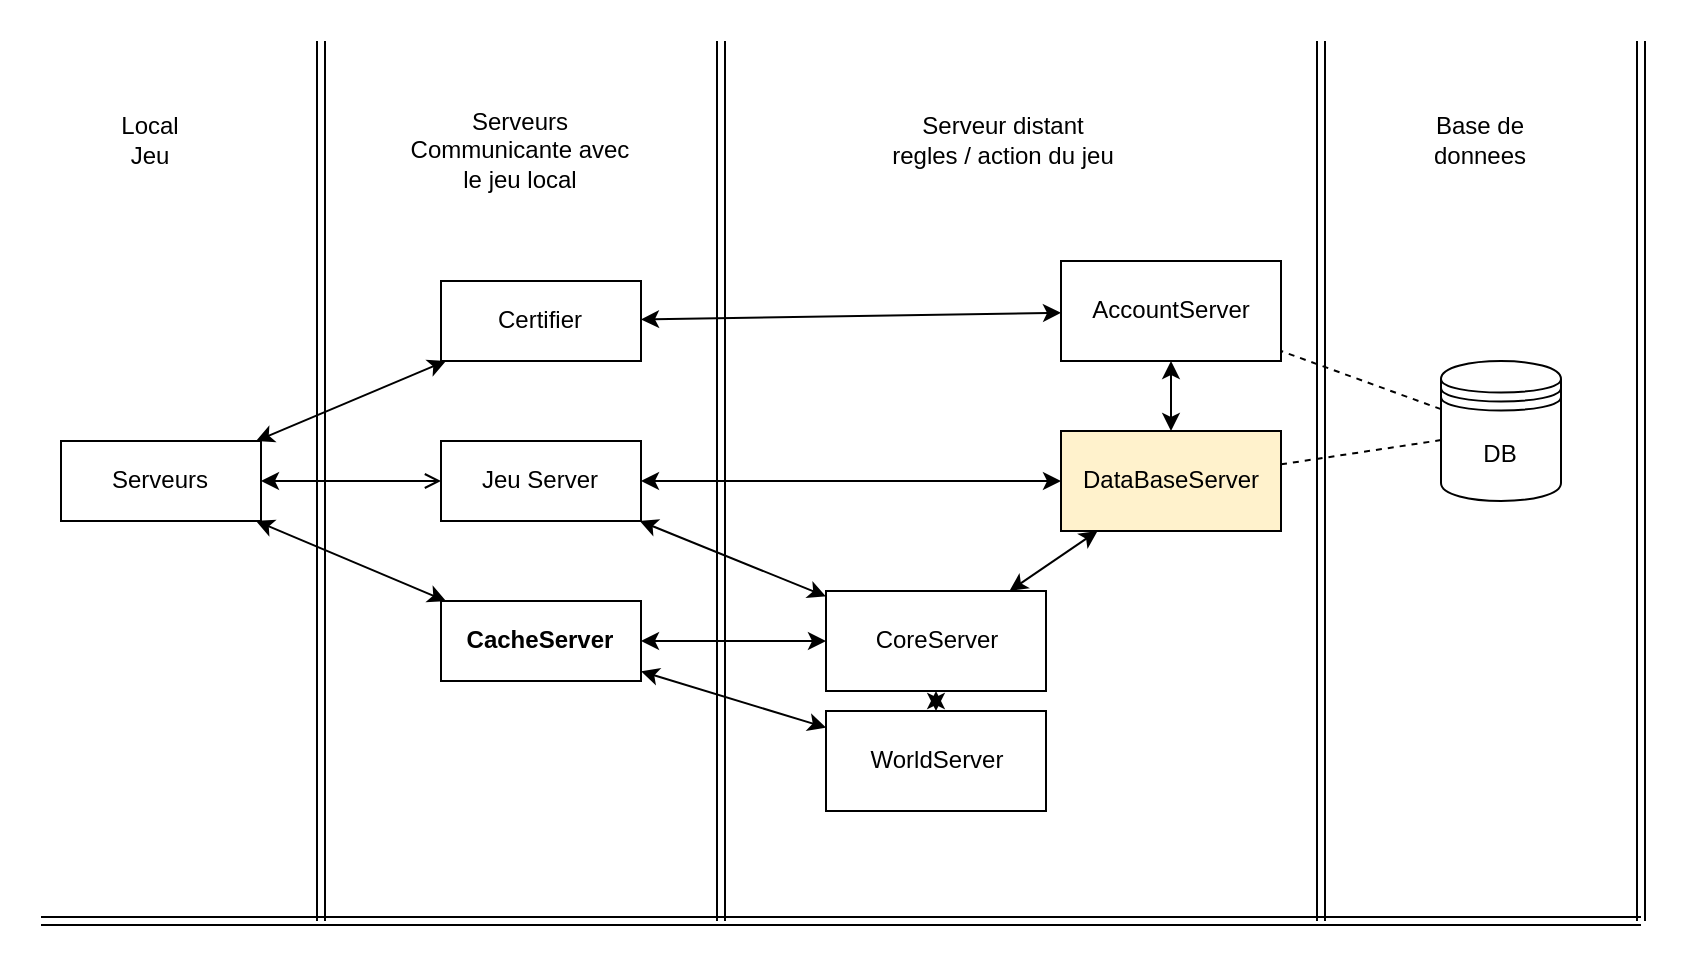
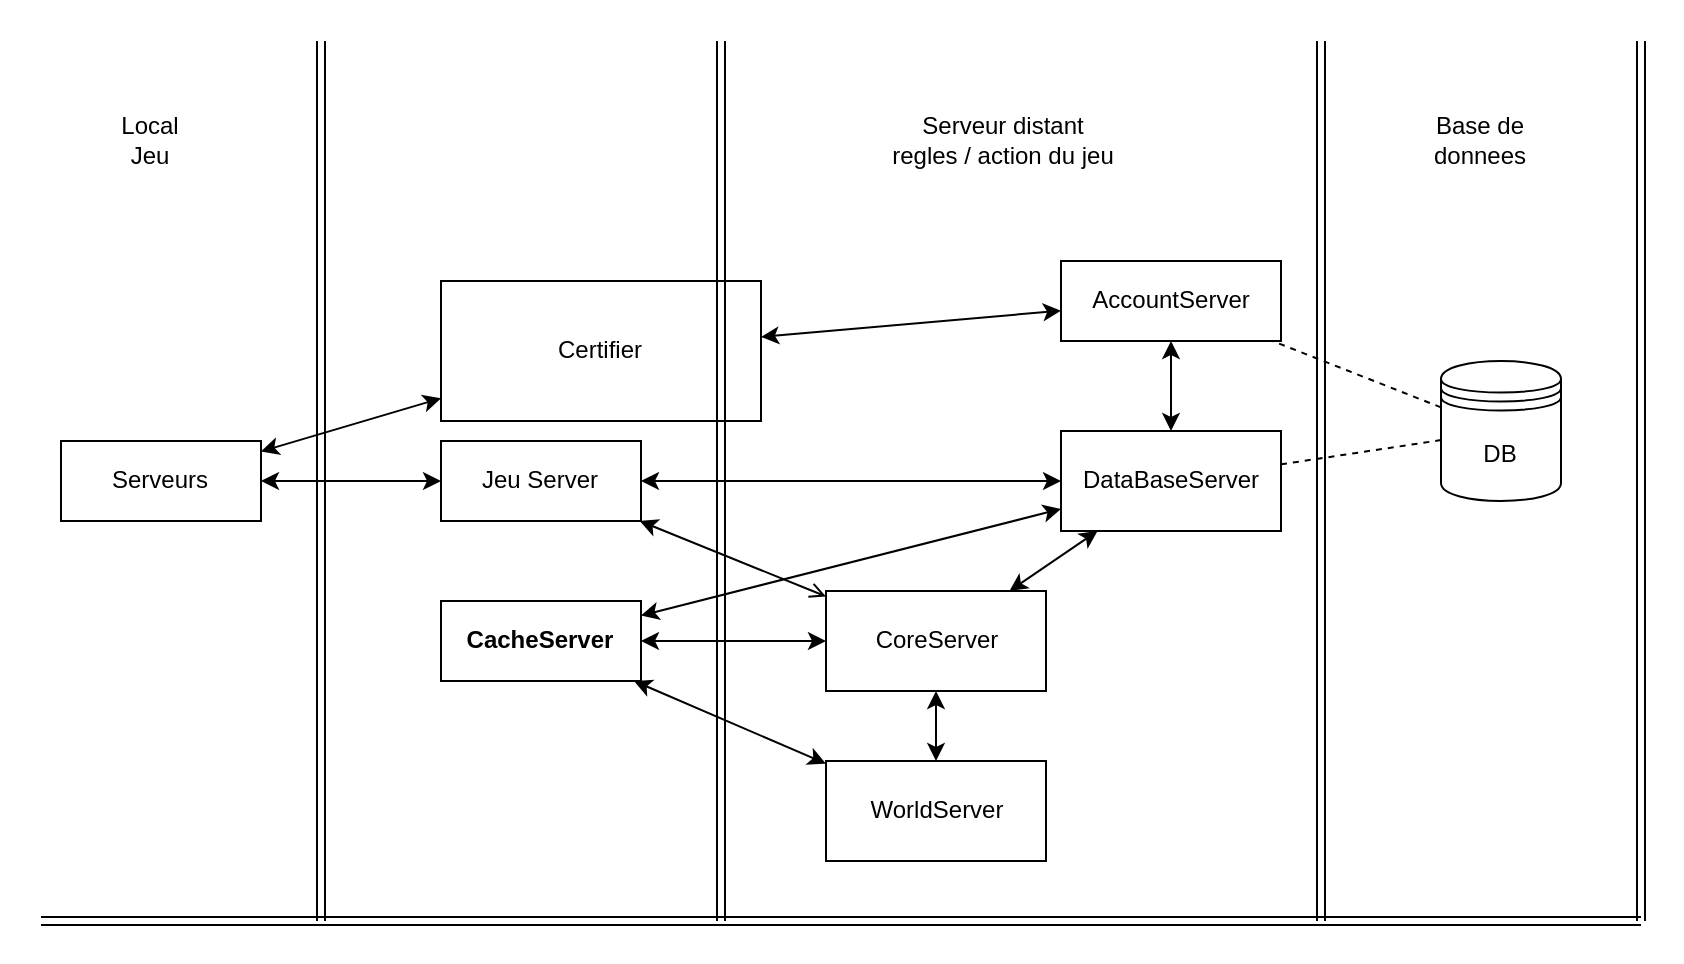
(521, 151) -> none
(1171, 311) -> (1171, 301)
(541, 321) -> (601, 351)
(428, 481) -> (426, 481)
(1171, 481) -> (1171, 481)
(382, 574) -> (919, 545)
(811, 591) -> (815, 592)
(936, 761) -> (936, 811)
